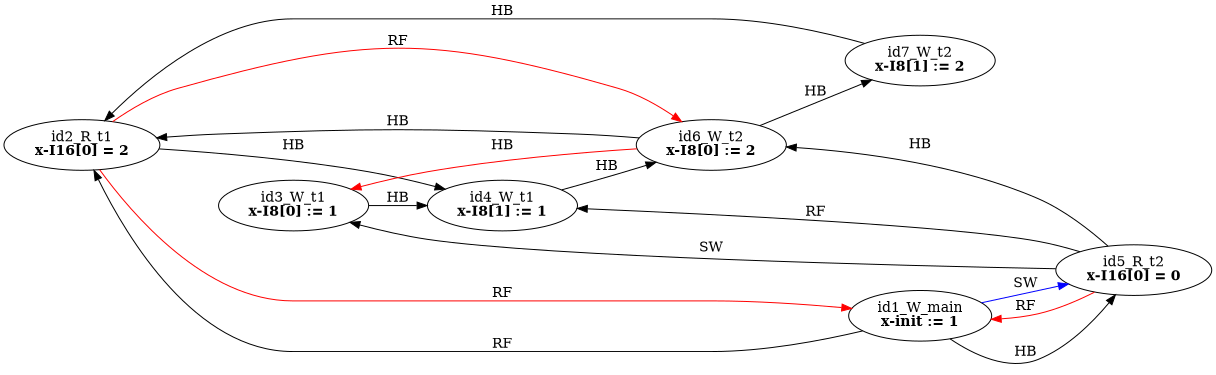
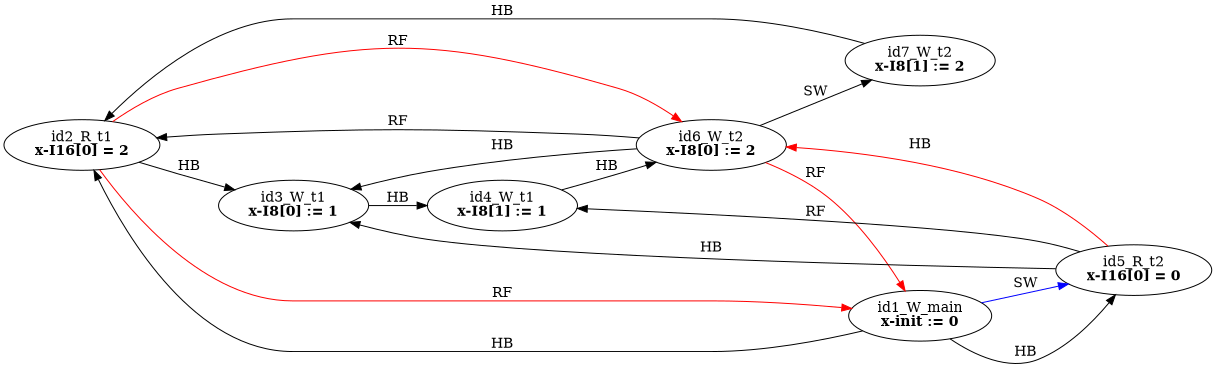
(816, 92) -> (816, 92)
(398, 122) -> (398, 122)
(298, 162) -> (182, 175)
(498, 162) -> (498, 162)
(961, 173) -> (961, 173)
(711, 248) -> (711, 248)
(1049, 311) -> (843, 211)
(920, 322) -> (920, 322)
(502, 344) -> (502, 344)
